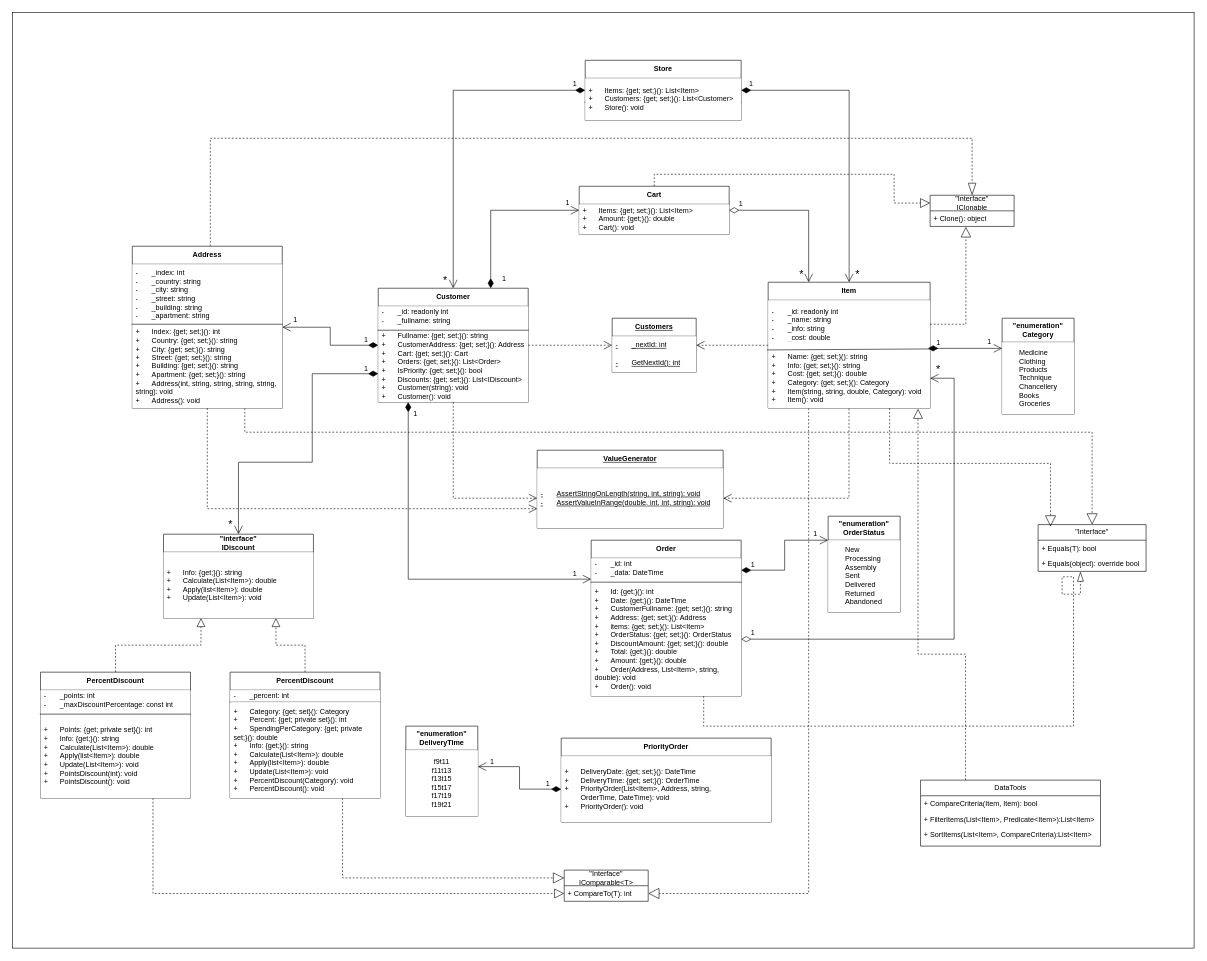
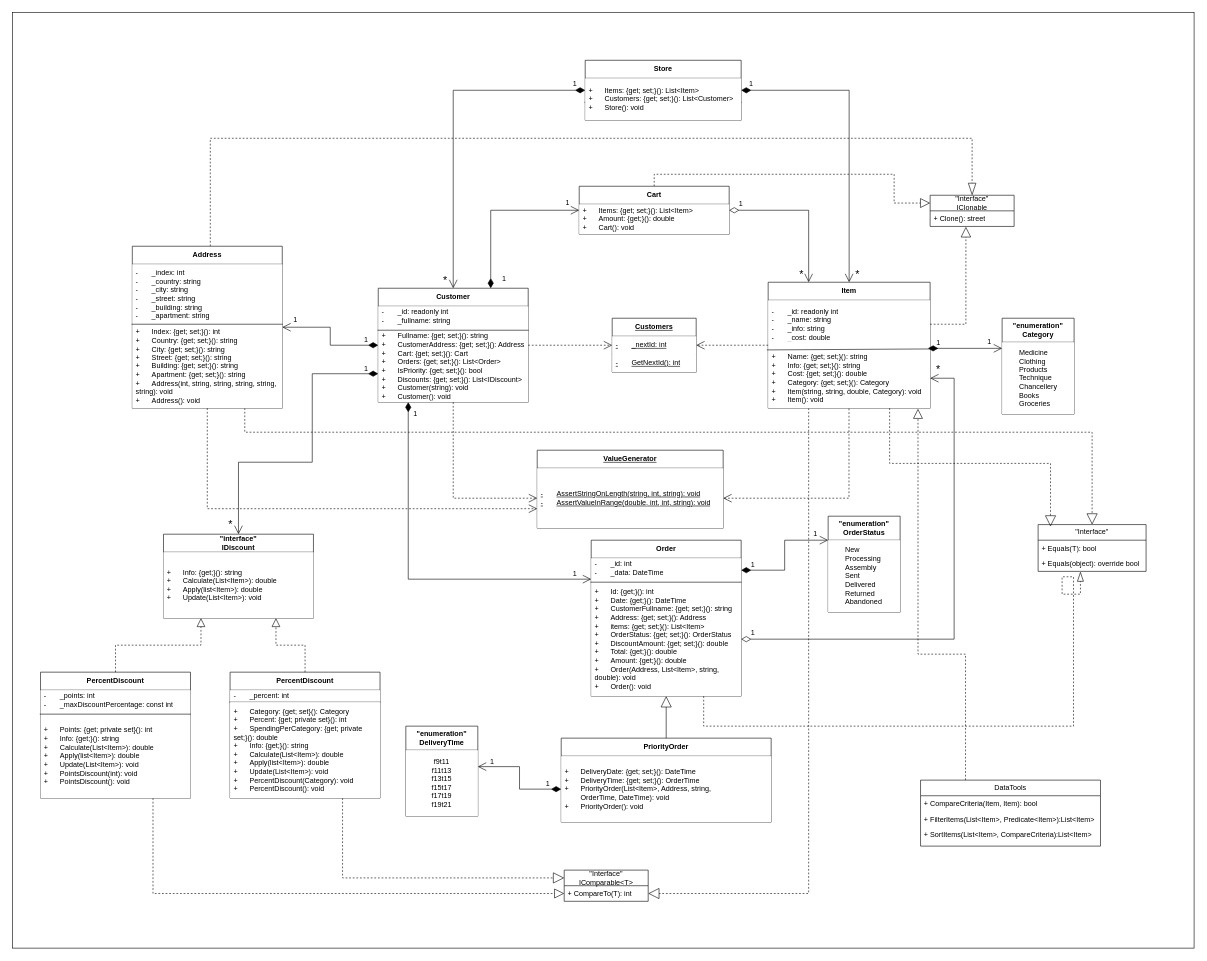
(964, 219) -> (964, 219)
none -> (666, 723)
